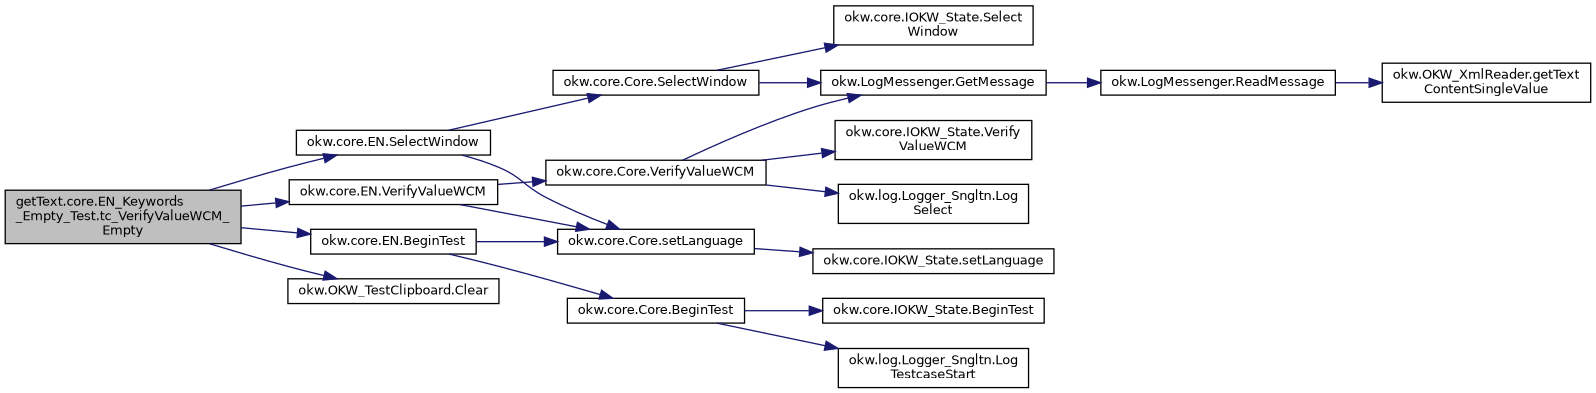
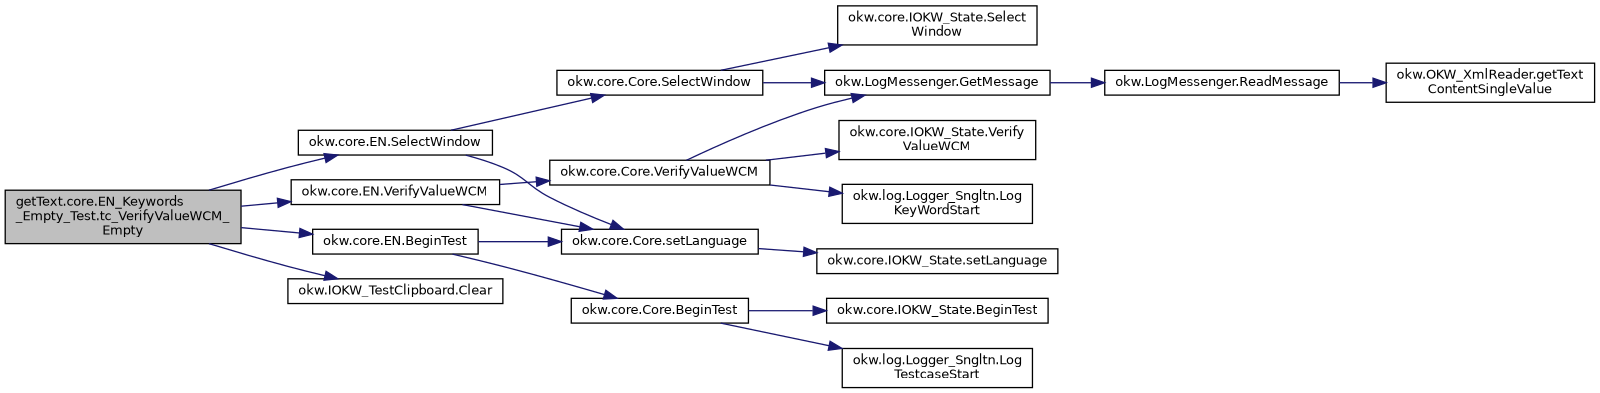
(933, 204) -> (937, 204)
(393, 291) -> (395, 291)
